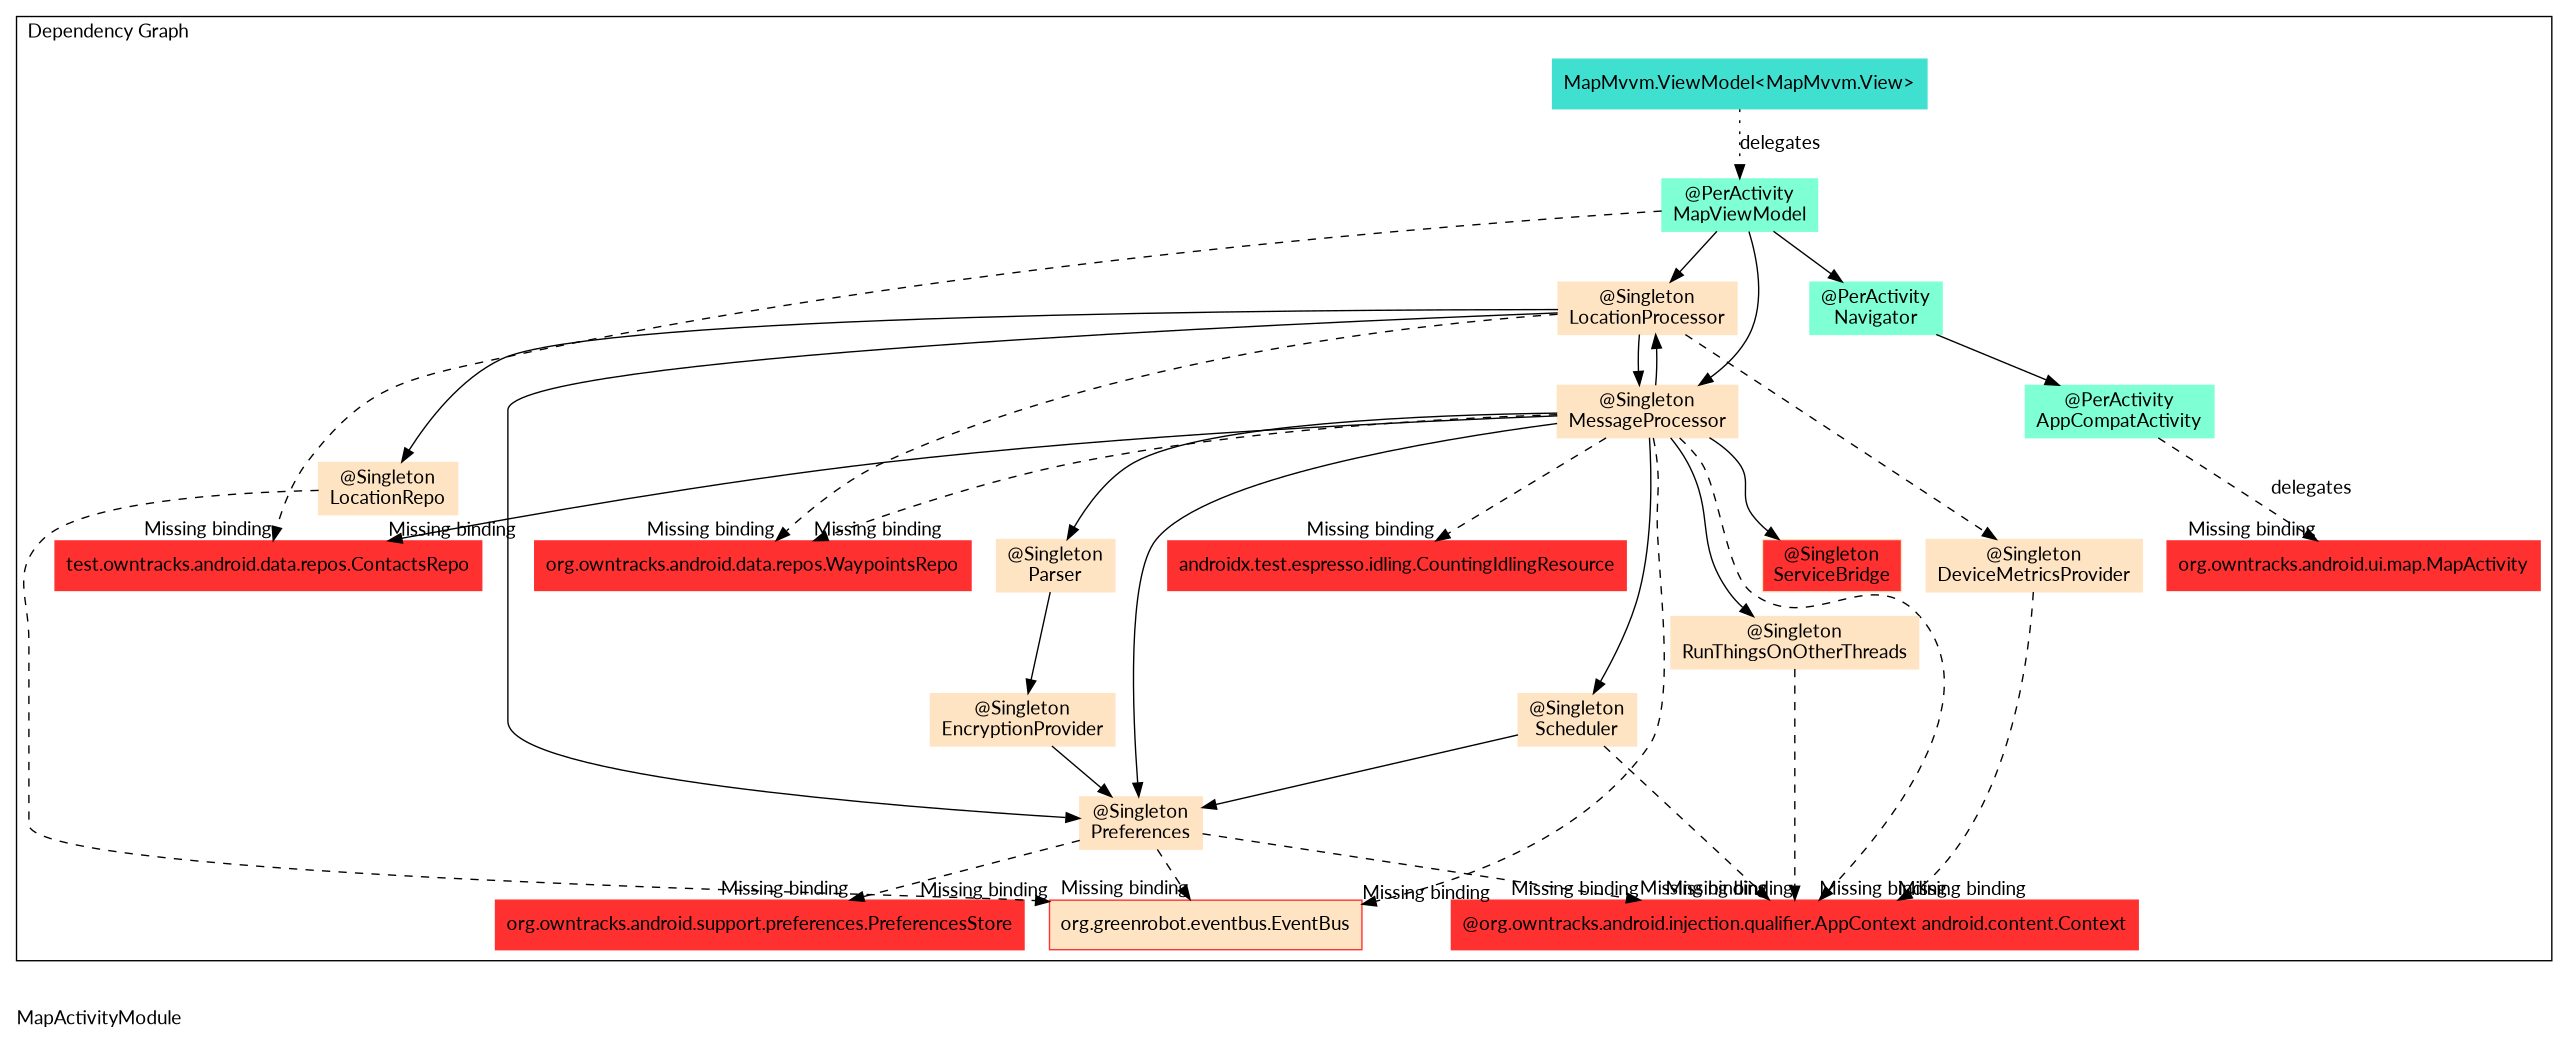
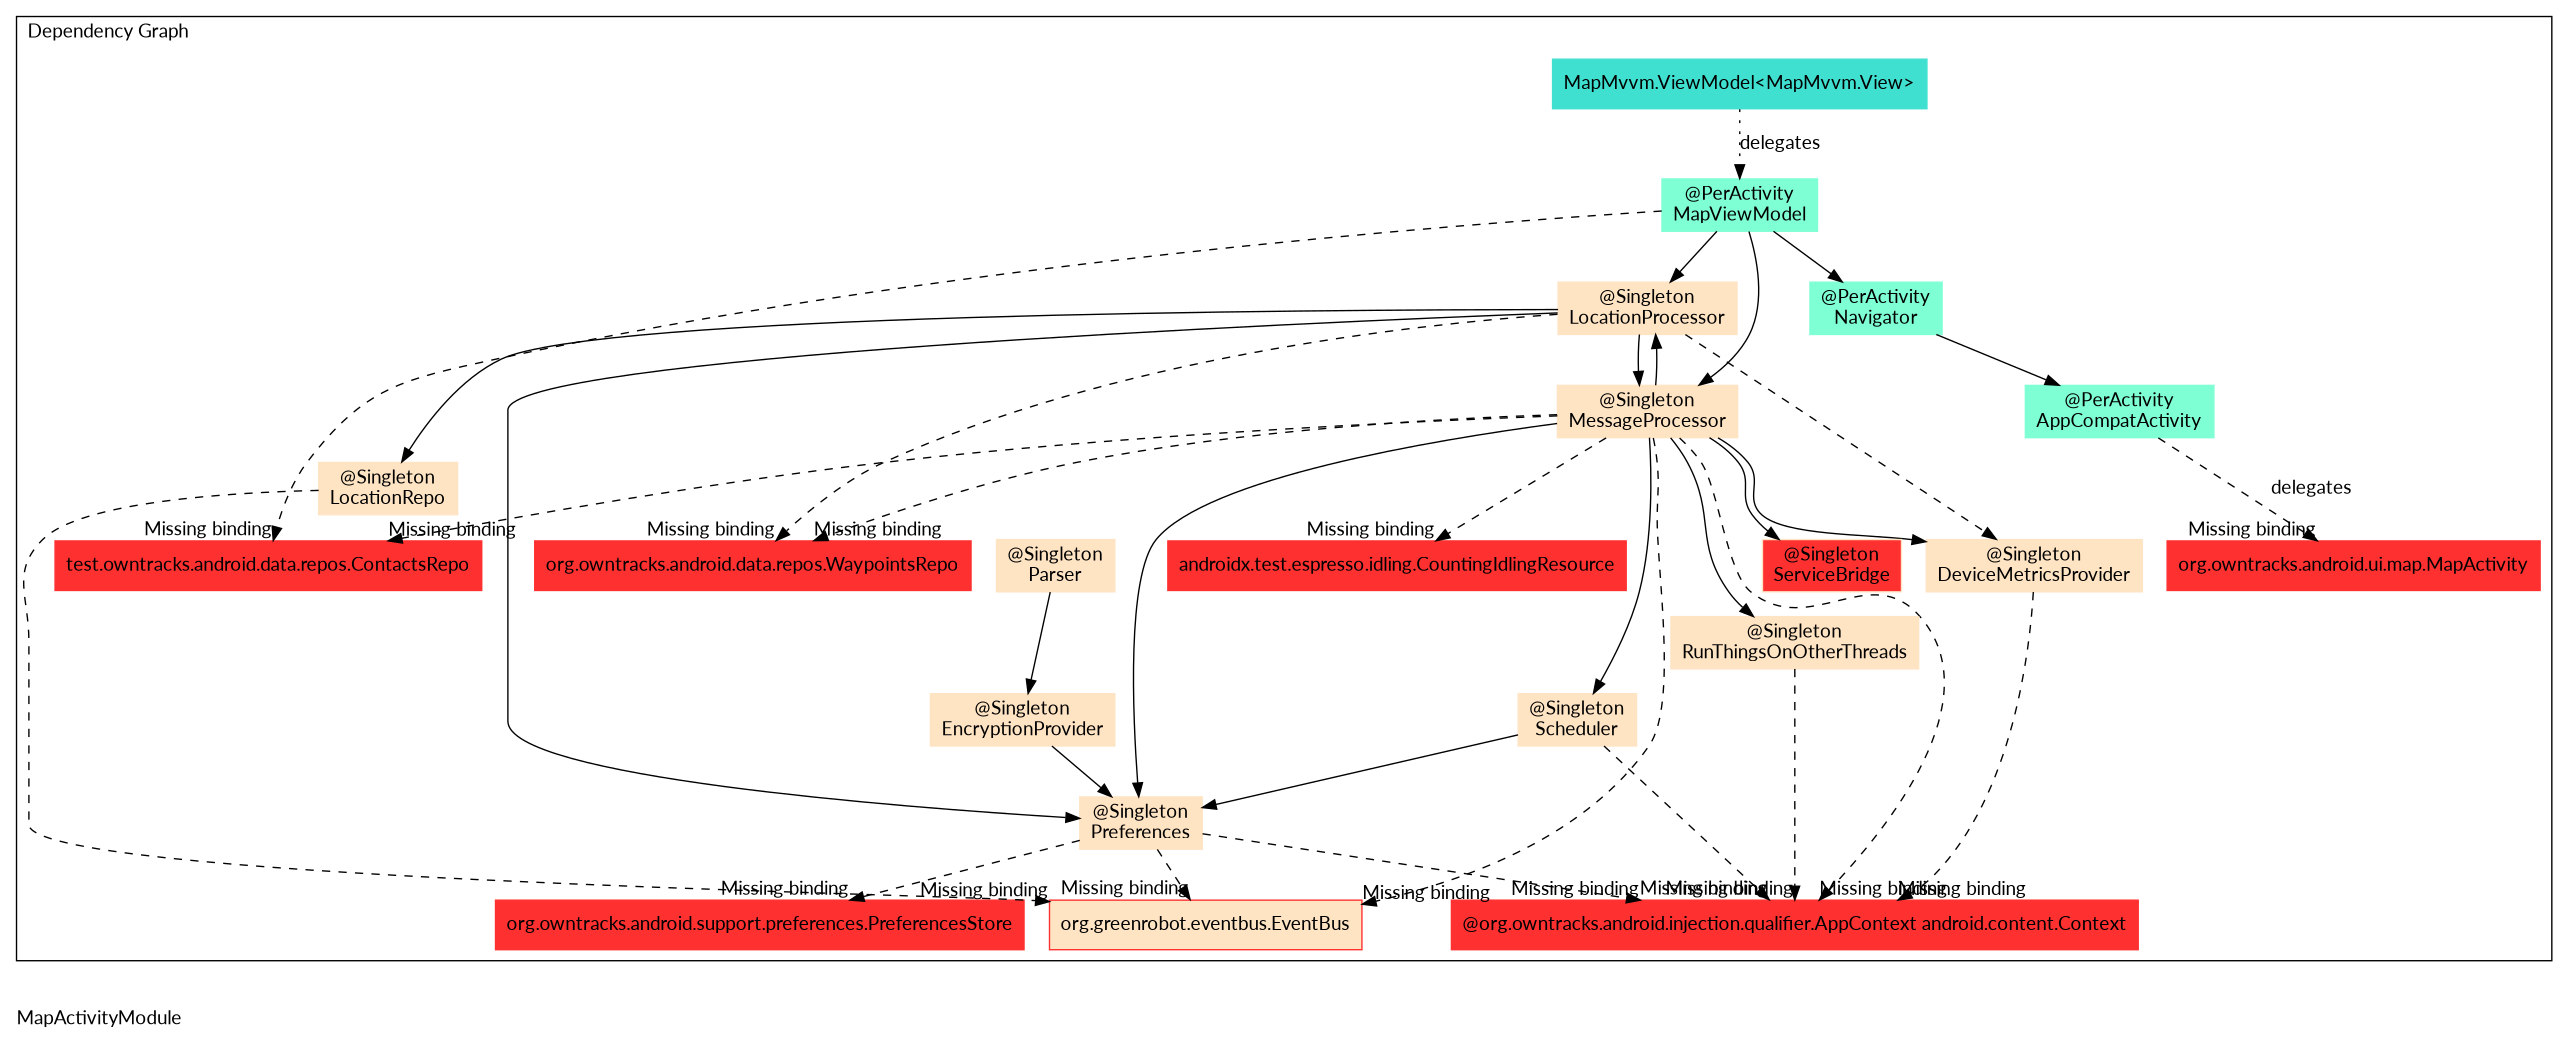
(1299, 427) -> (1788, 527)
(977, 453) -> (977, 453)
